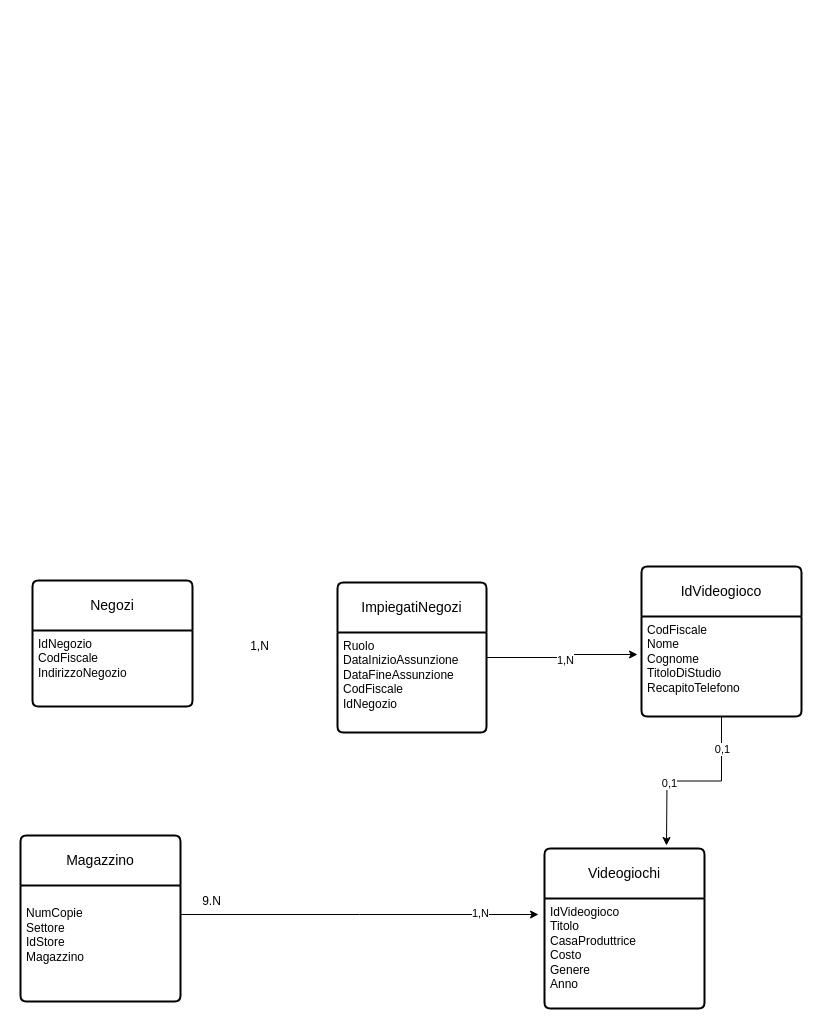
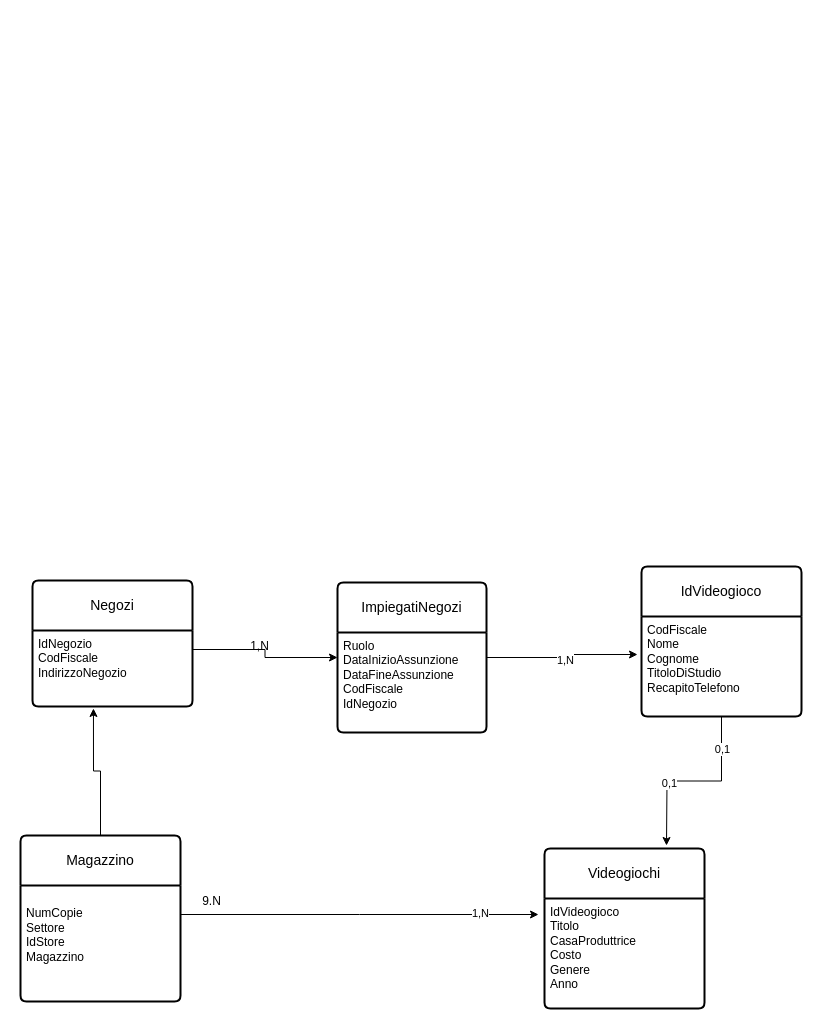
none -> (265, 651)
none -> (101, 771)
